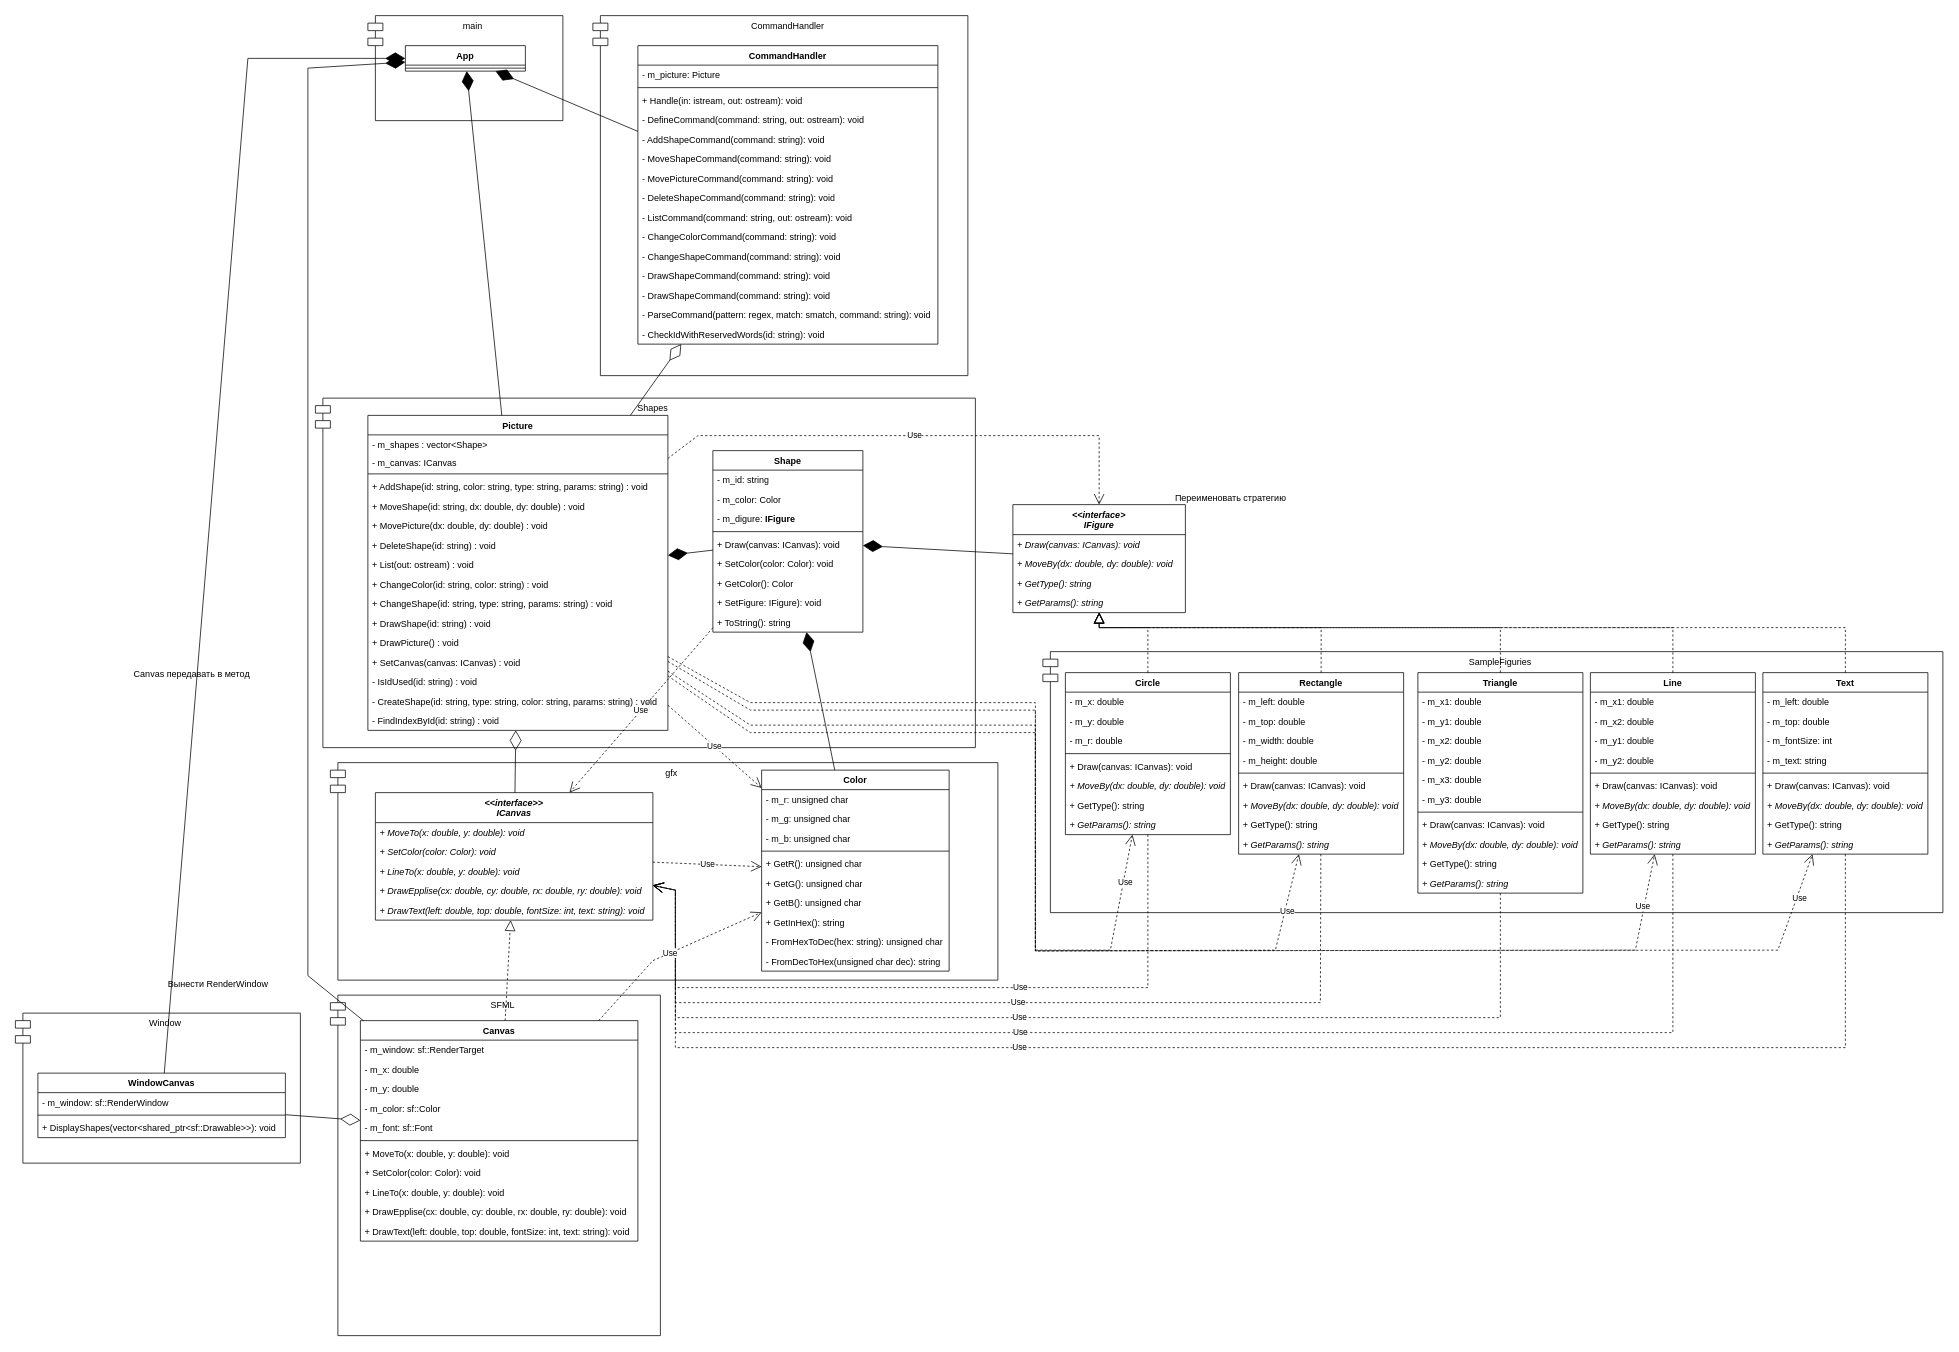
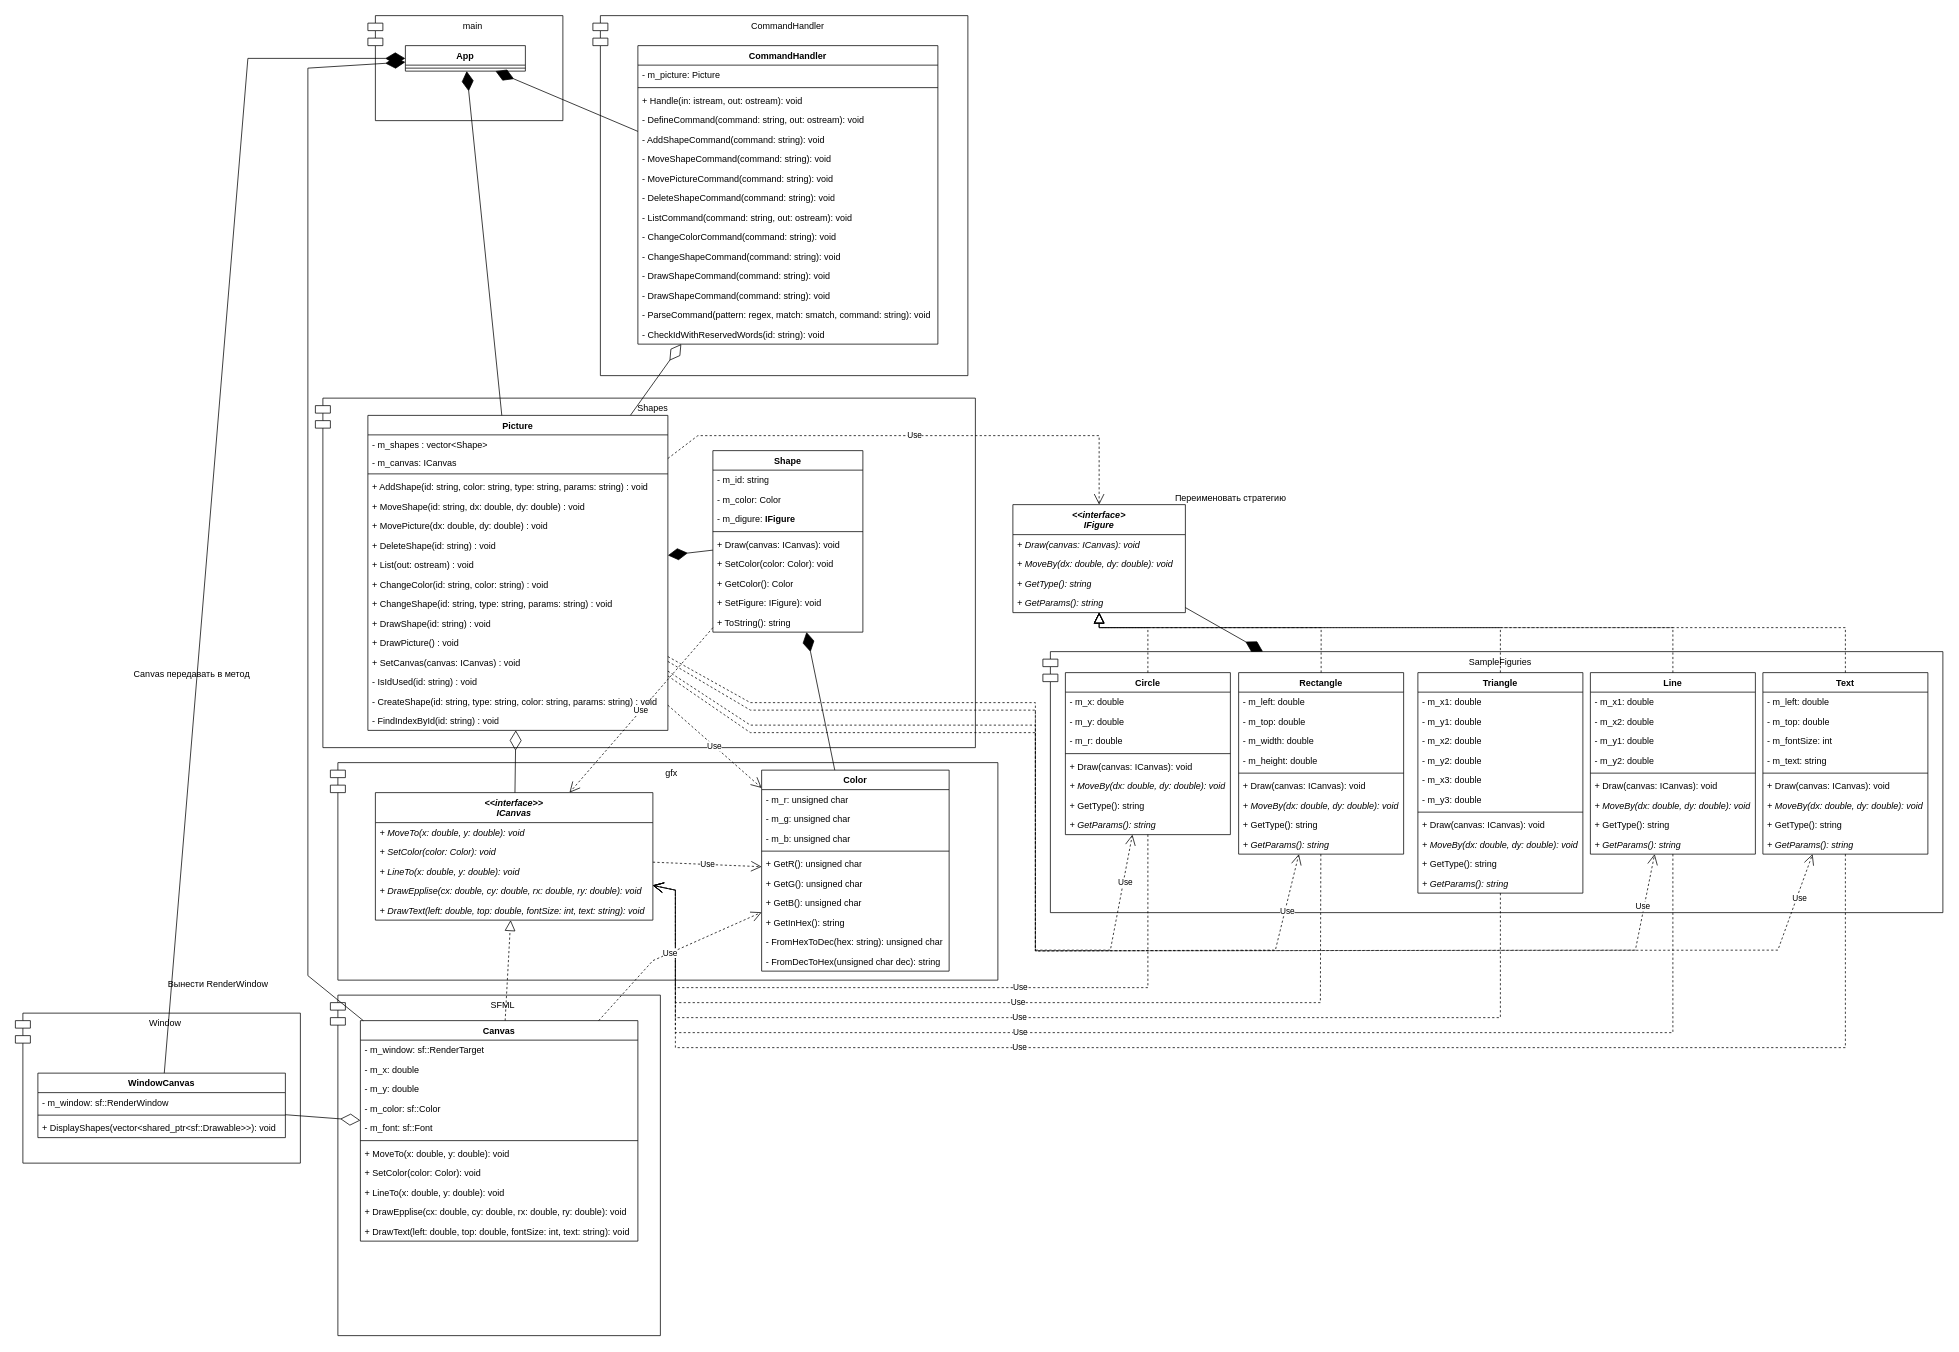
(947, 550) -> (1216, 625)
